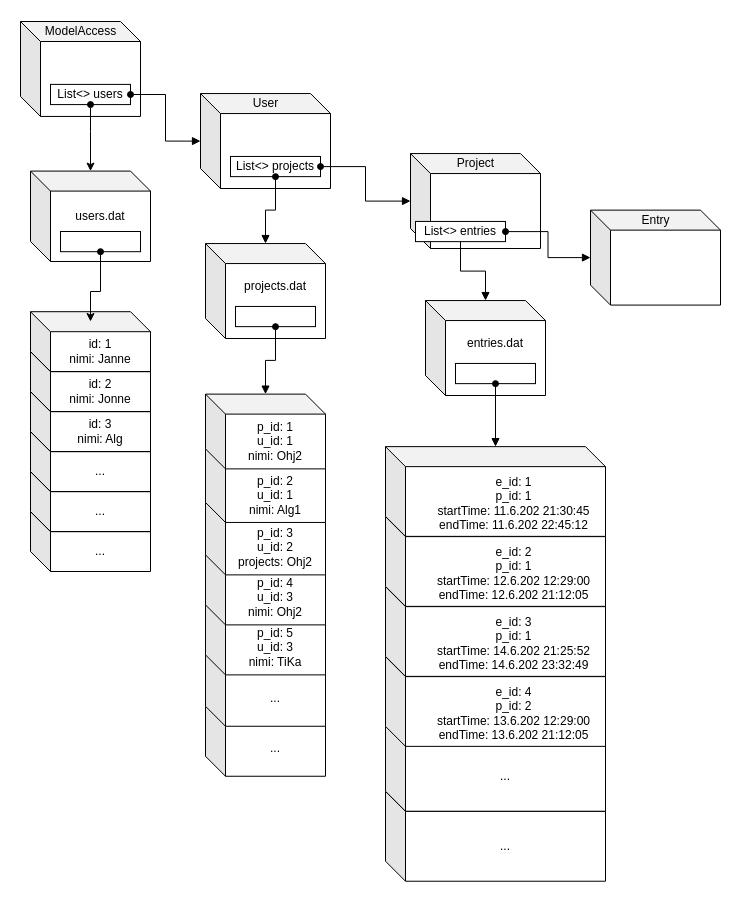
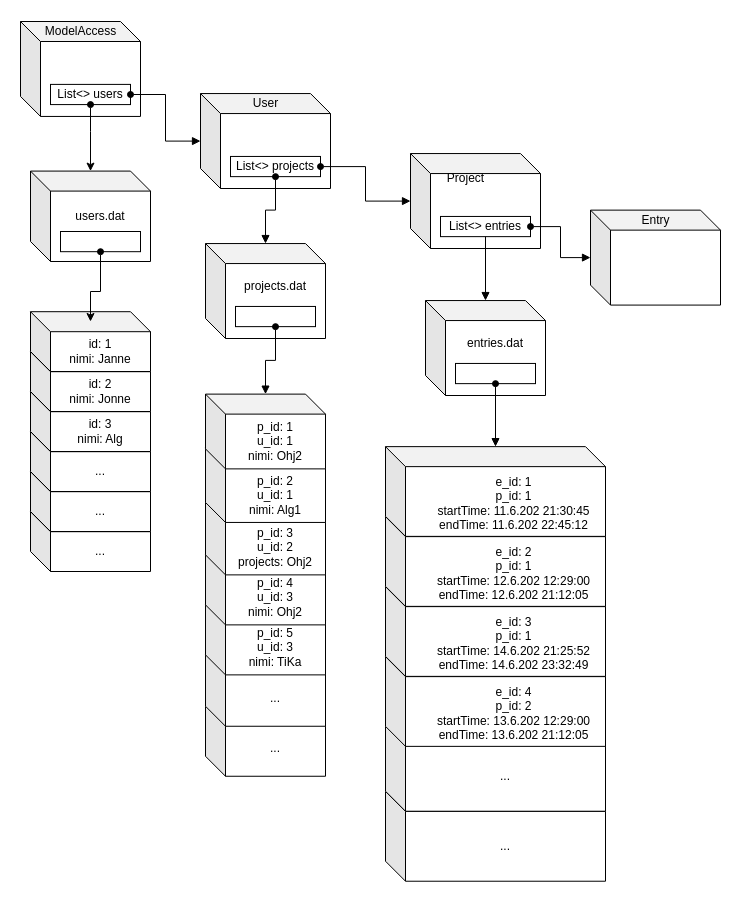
(476, 164) -> (466, 179)
(461, 232) -> (486, 227)
